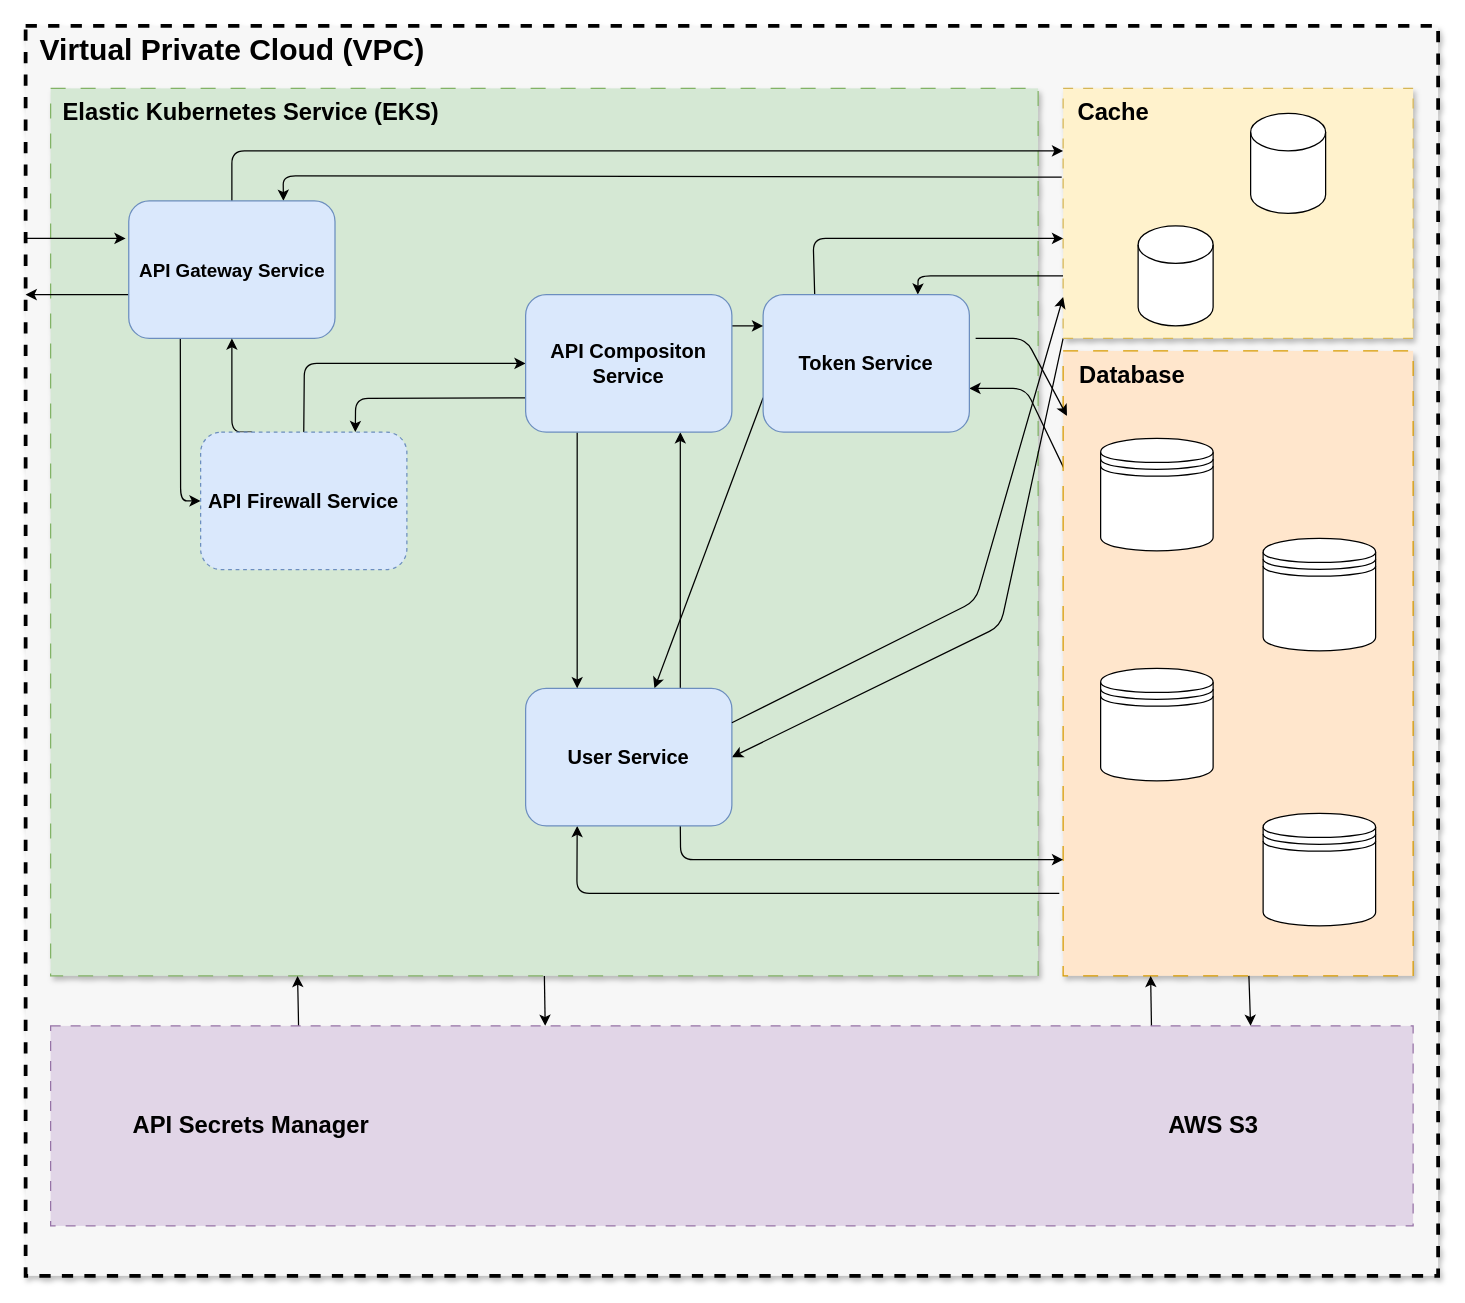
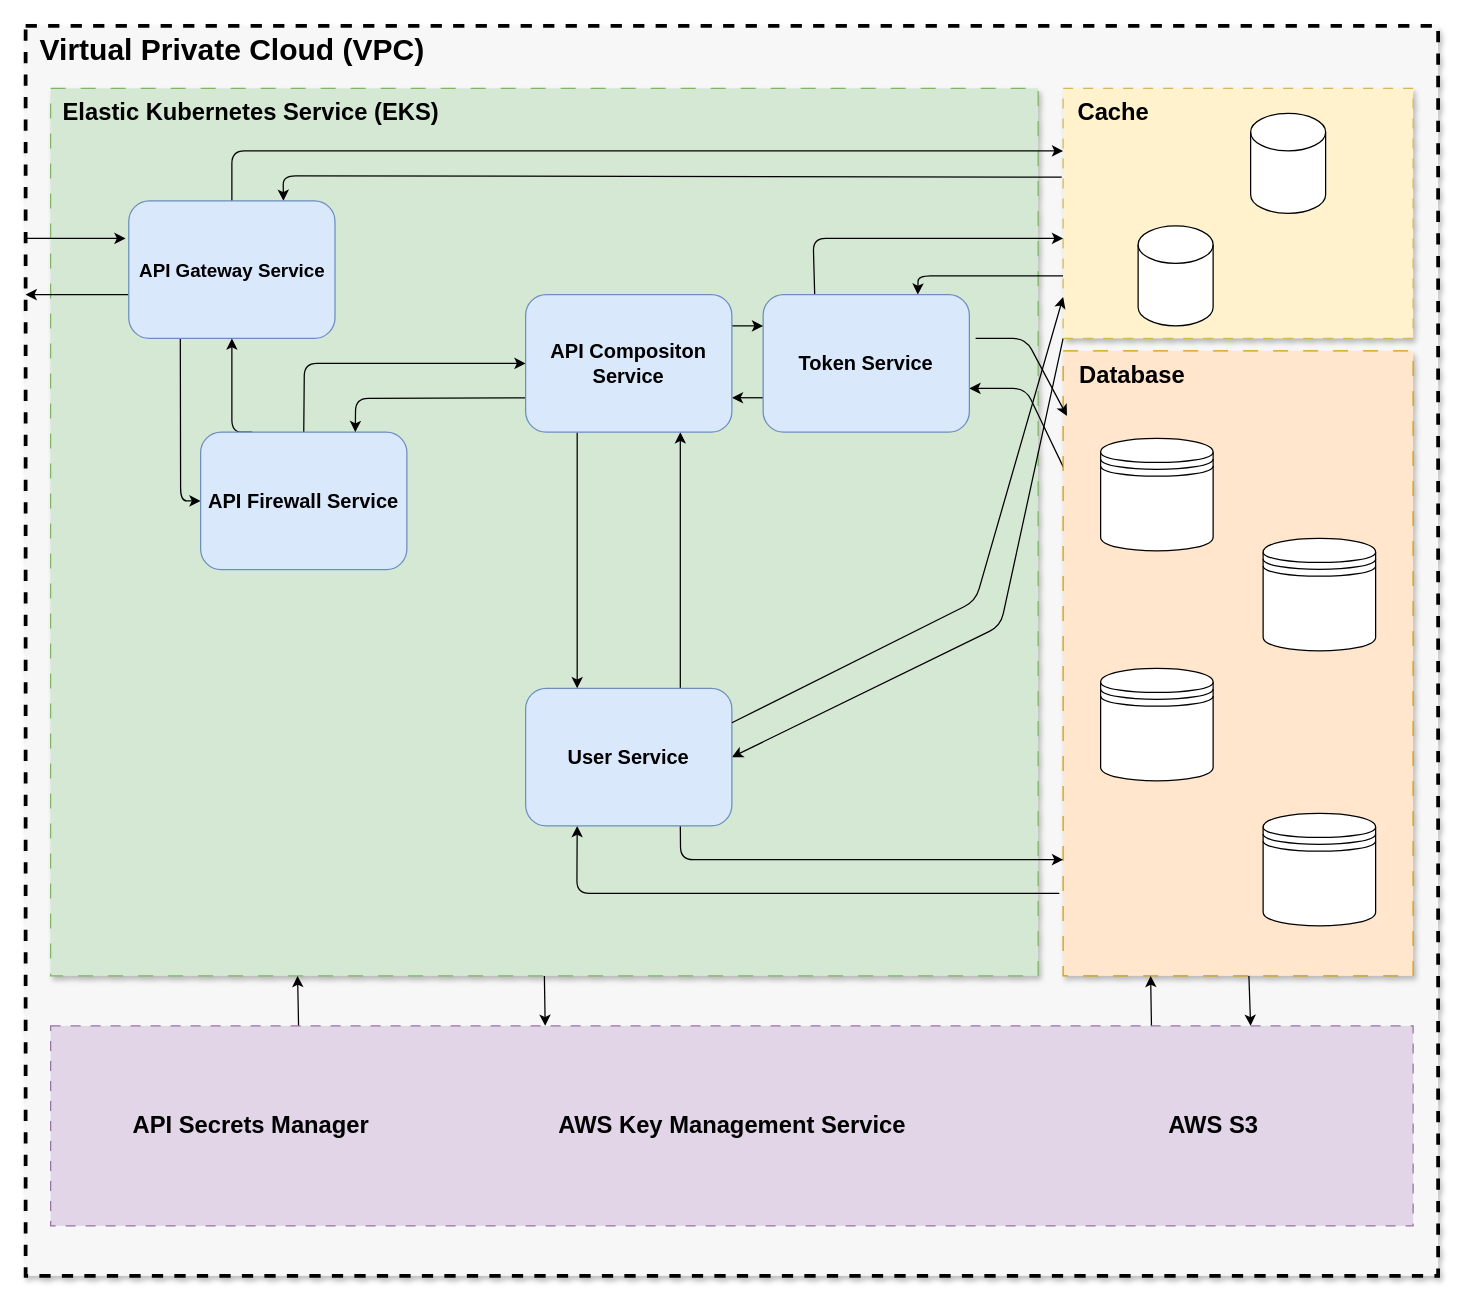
(304, 501) -> (304, 501)
(722, 506) -> (752, 398)
none -> (732, 1126)
